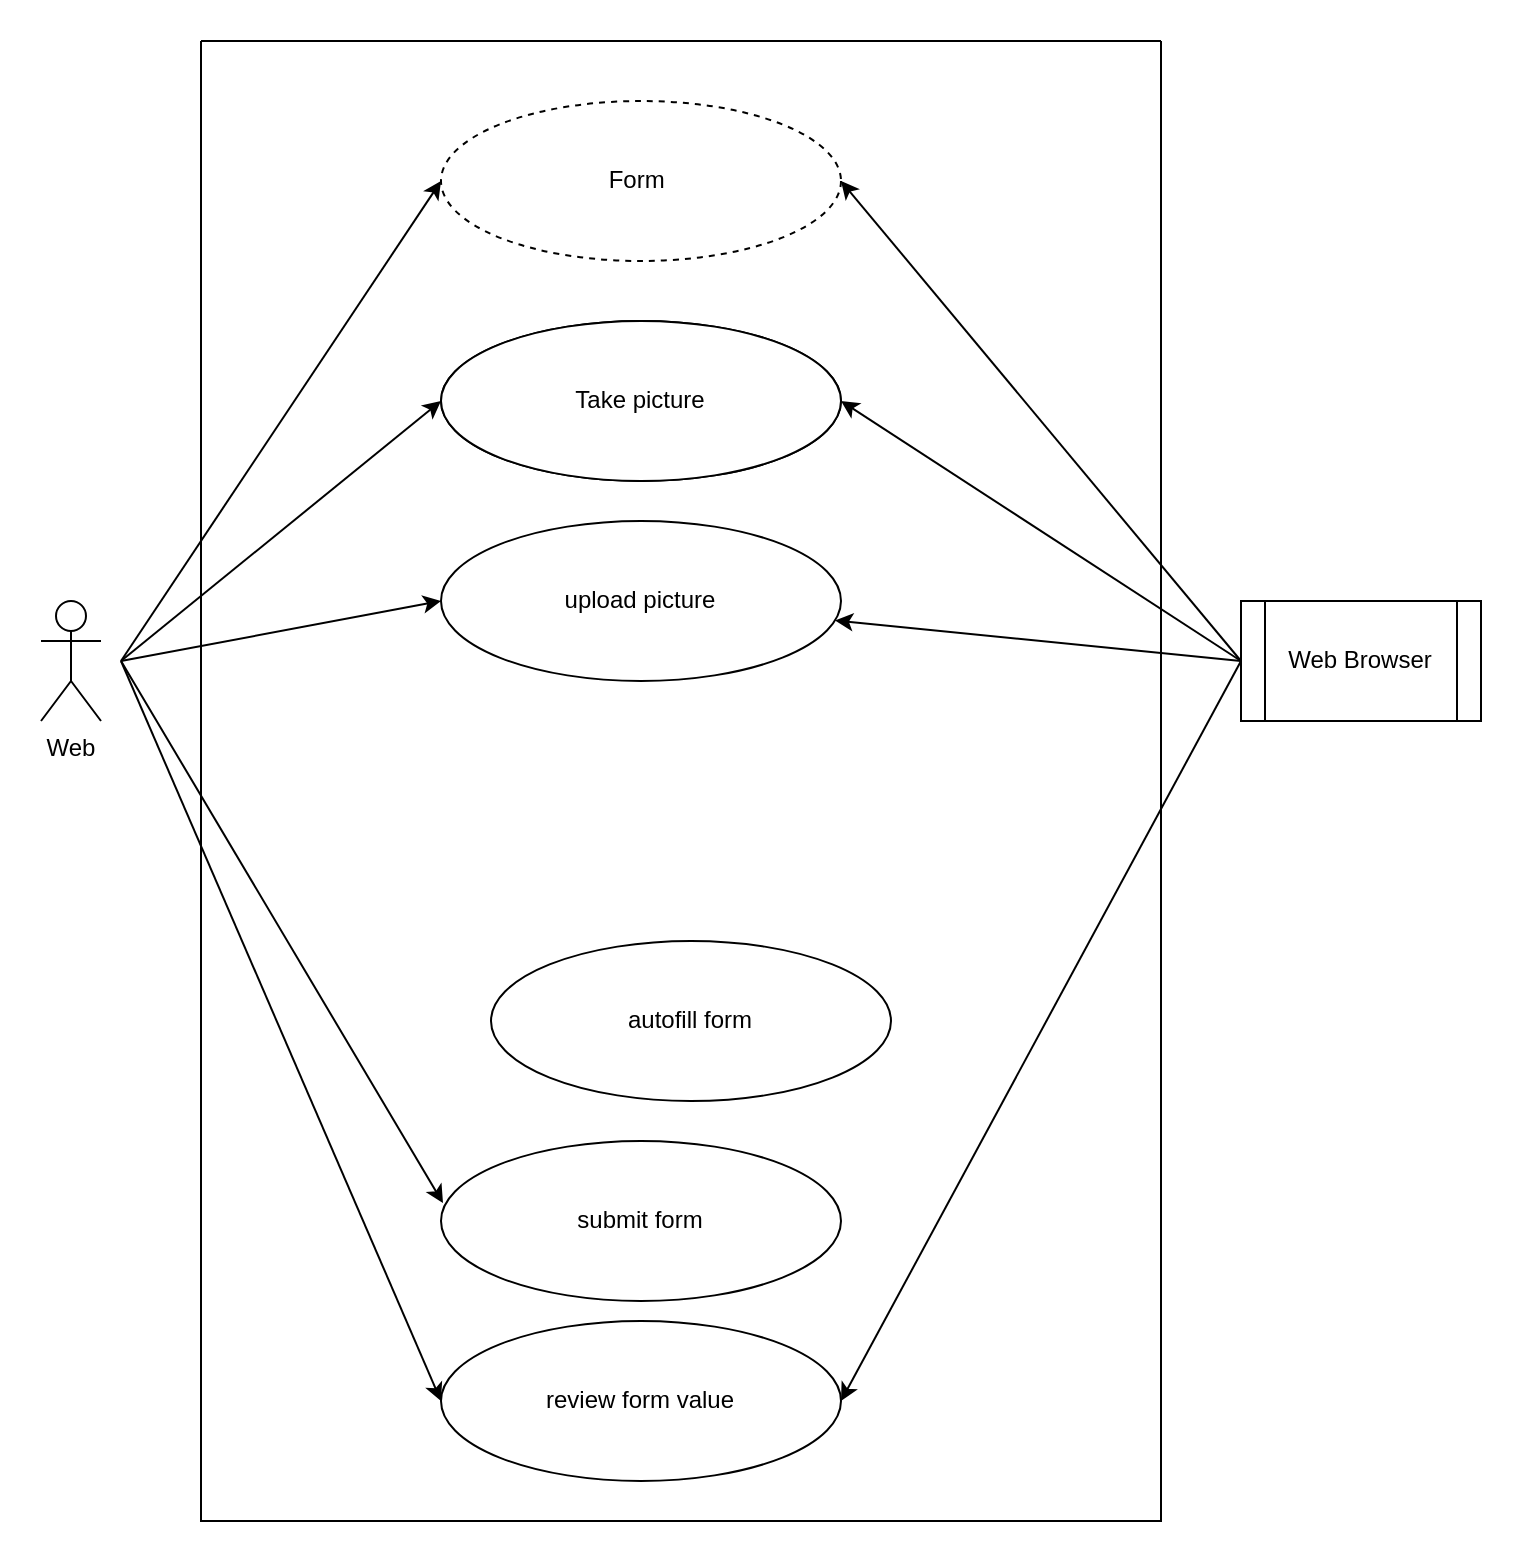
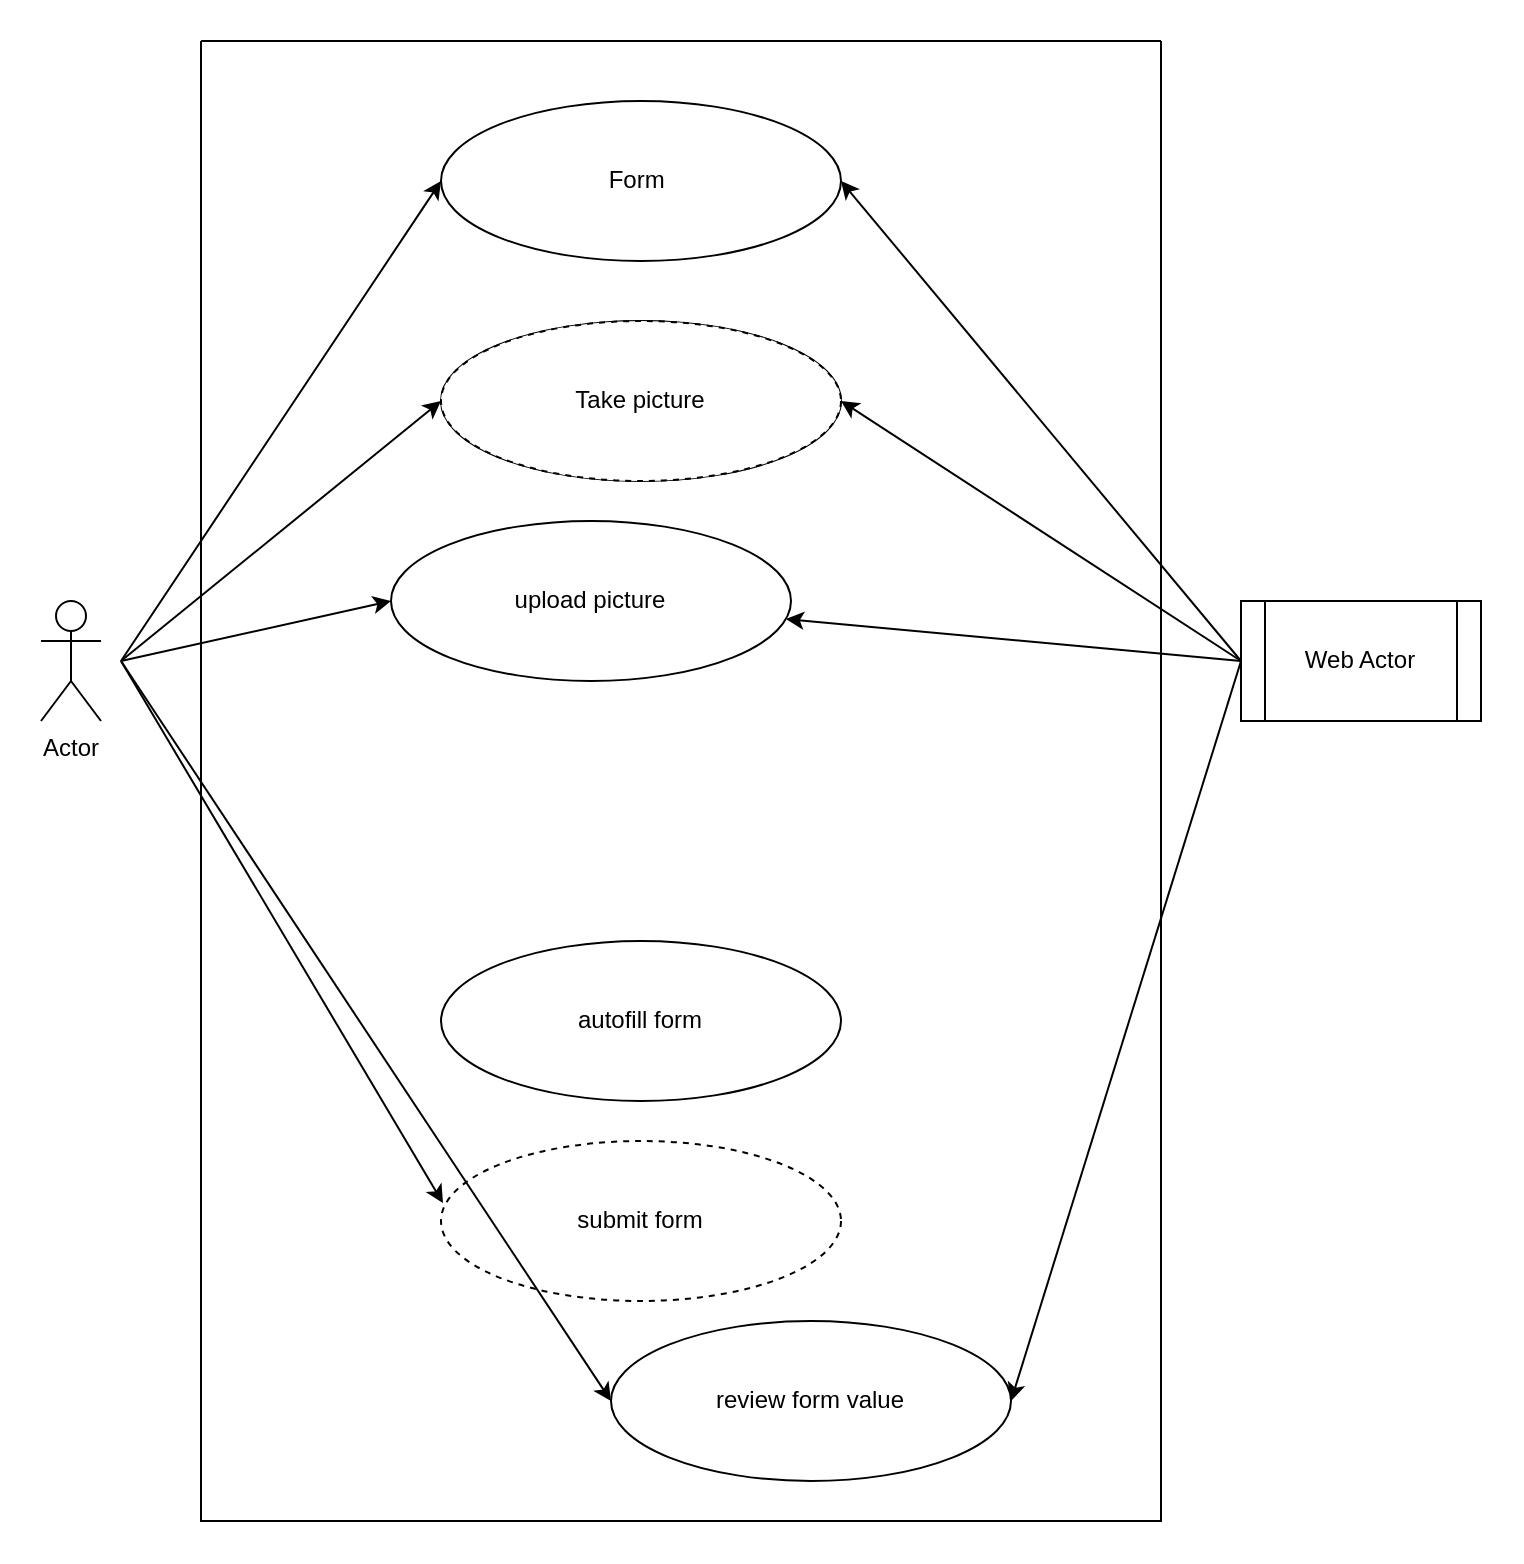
(641, 181) -> (641, 181)
(641, 401) -> (641, 401)
(641, 601) -> (591, 601)
(1361, 661) -> (1361, 661)
(72, 749) -> (72, 749)
(691, 1021) -> (641, 1021)
(641, 1221) -> (641, 1221)
(641, 1401) -> (811, 1401)
